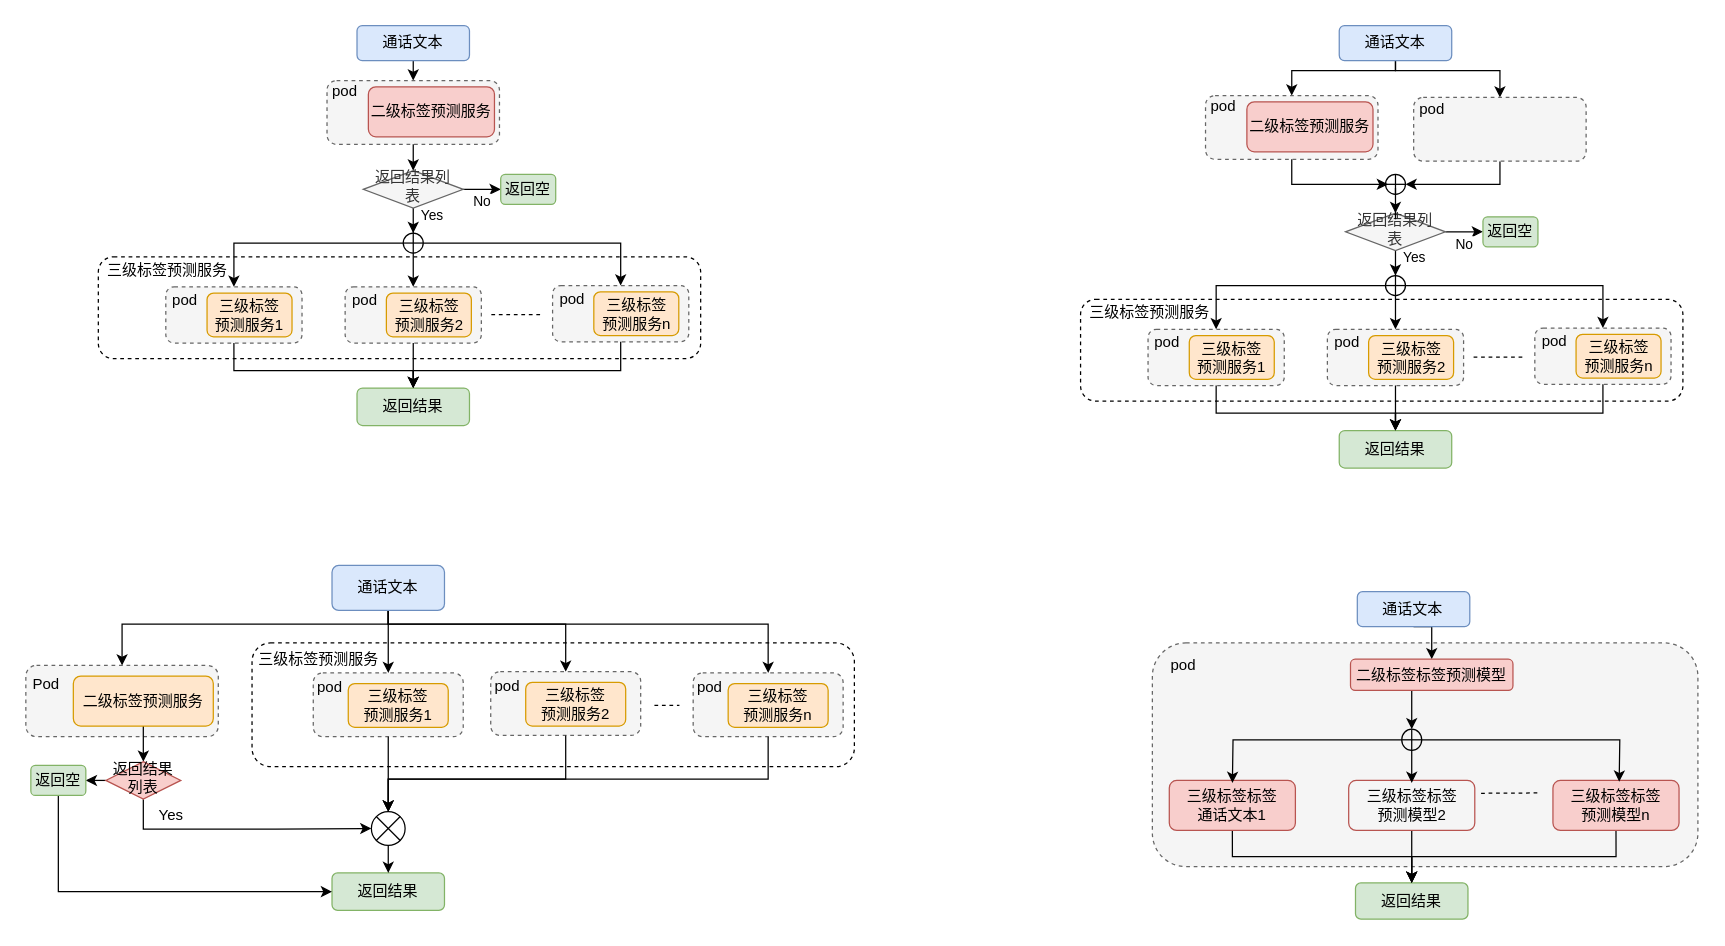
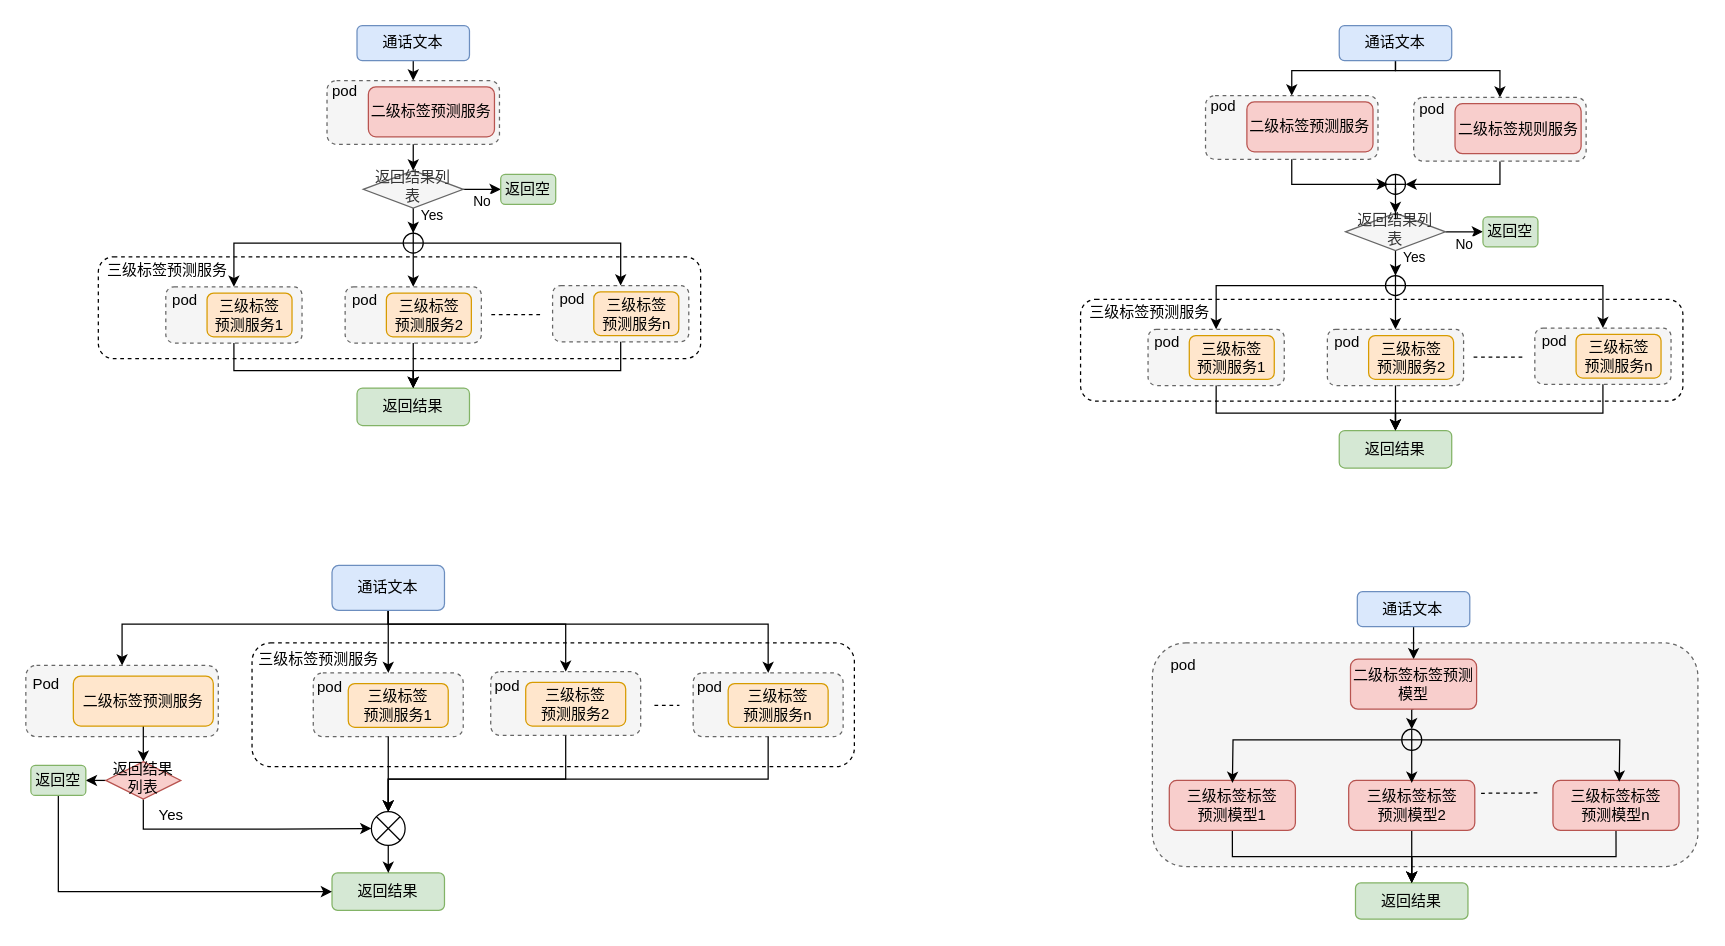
none -> (1518, 129)
(1432, 675) -> (1414, 684)
(1233, 806) -> (1233, 806)
(1412, 806) -> (1412, 806)
